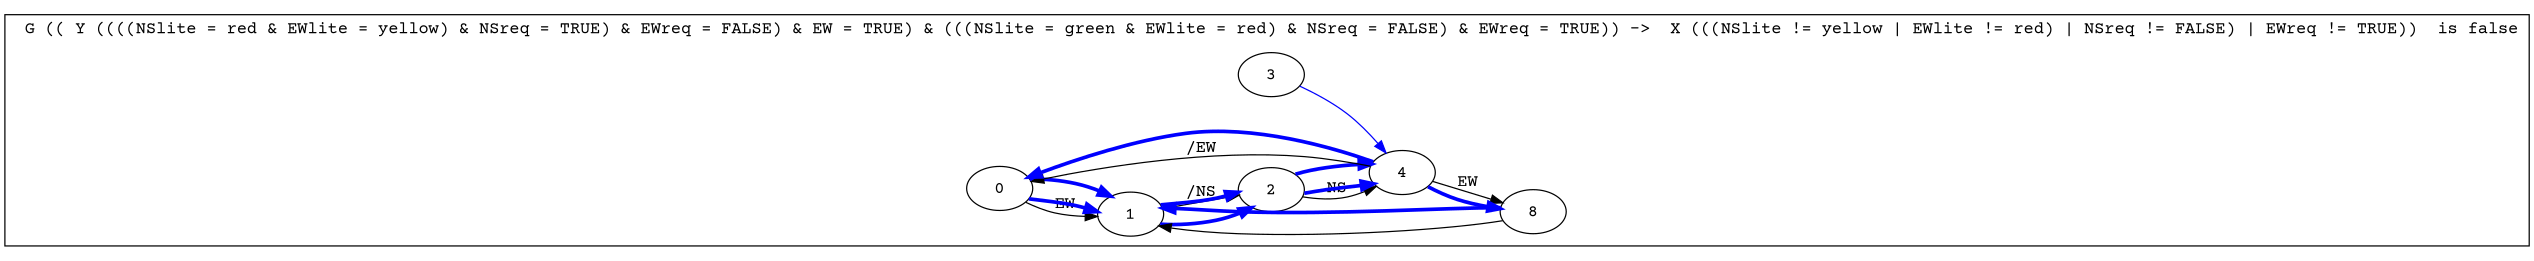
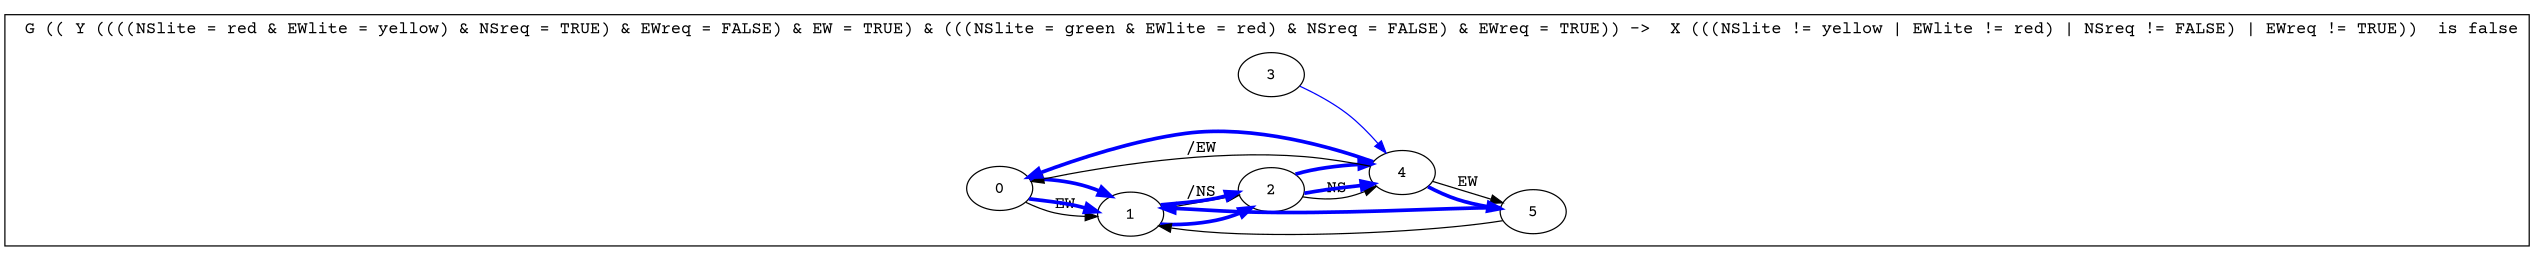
(1533, 212) -> (1533, 212)
